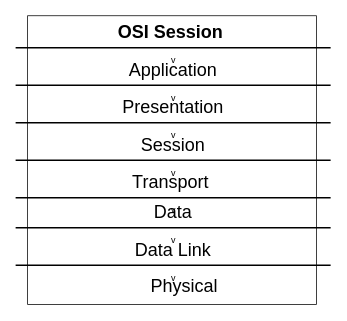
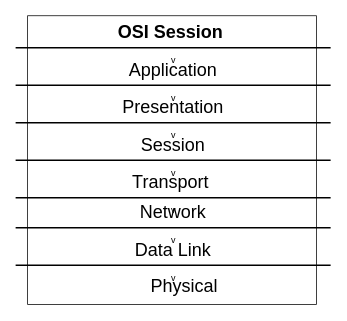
(173, 213) -> (173, 213)
